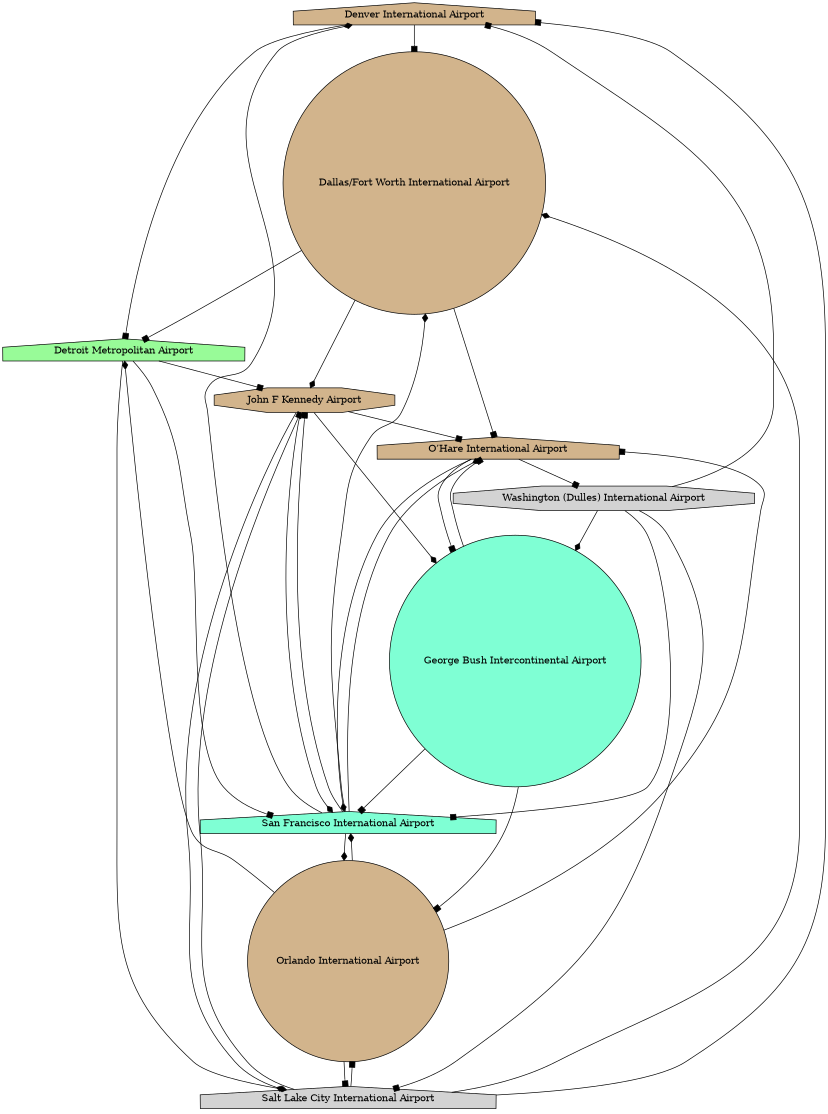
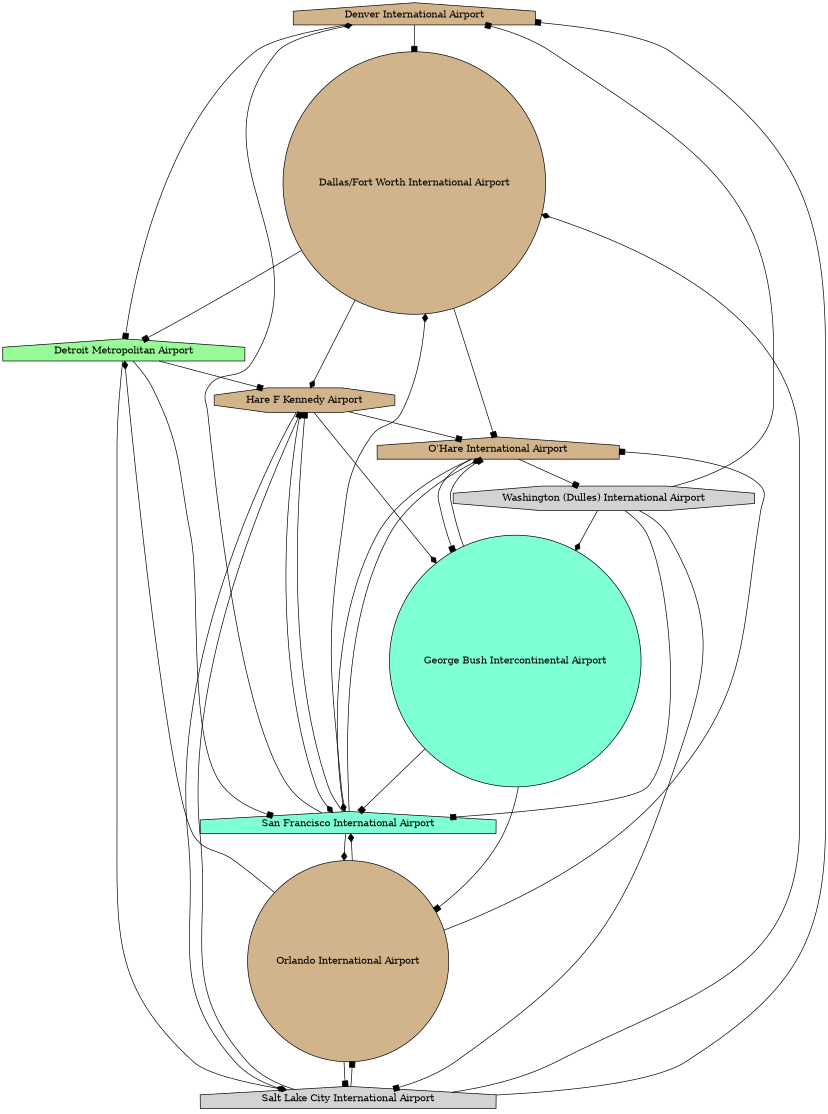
(305, 400) -> (305, 400)
